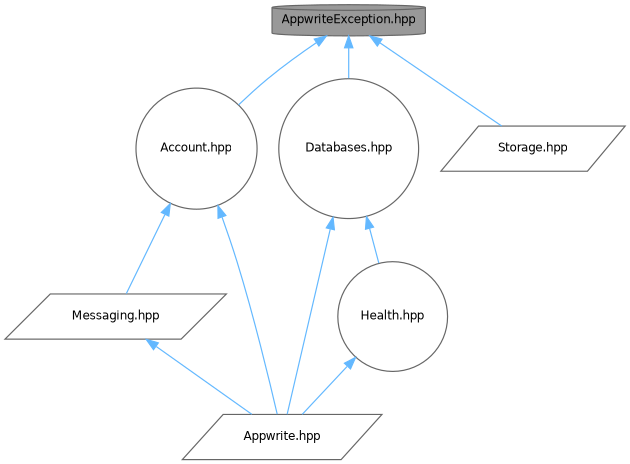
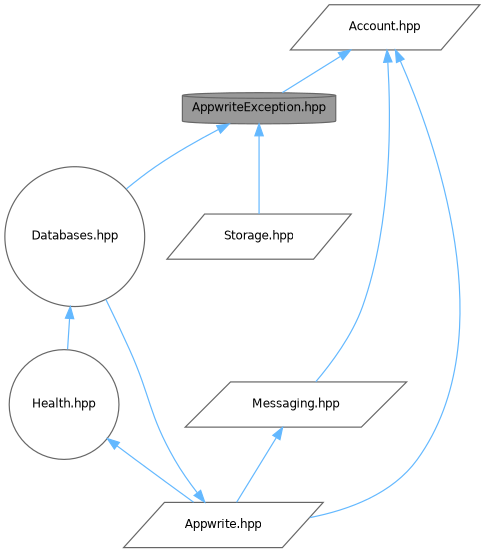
(276, 72) -> (311, 75)
(197, 149) -> (385, 27)
(309, 322) -> (148, 398)
